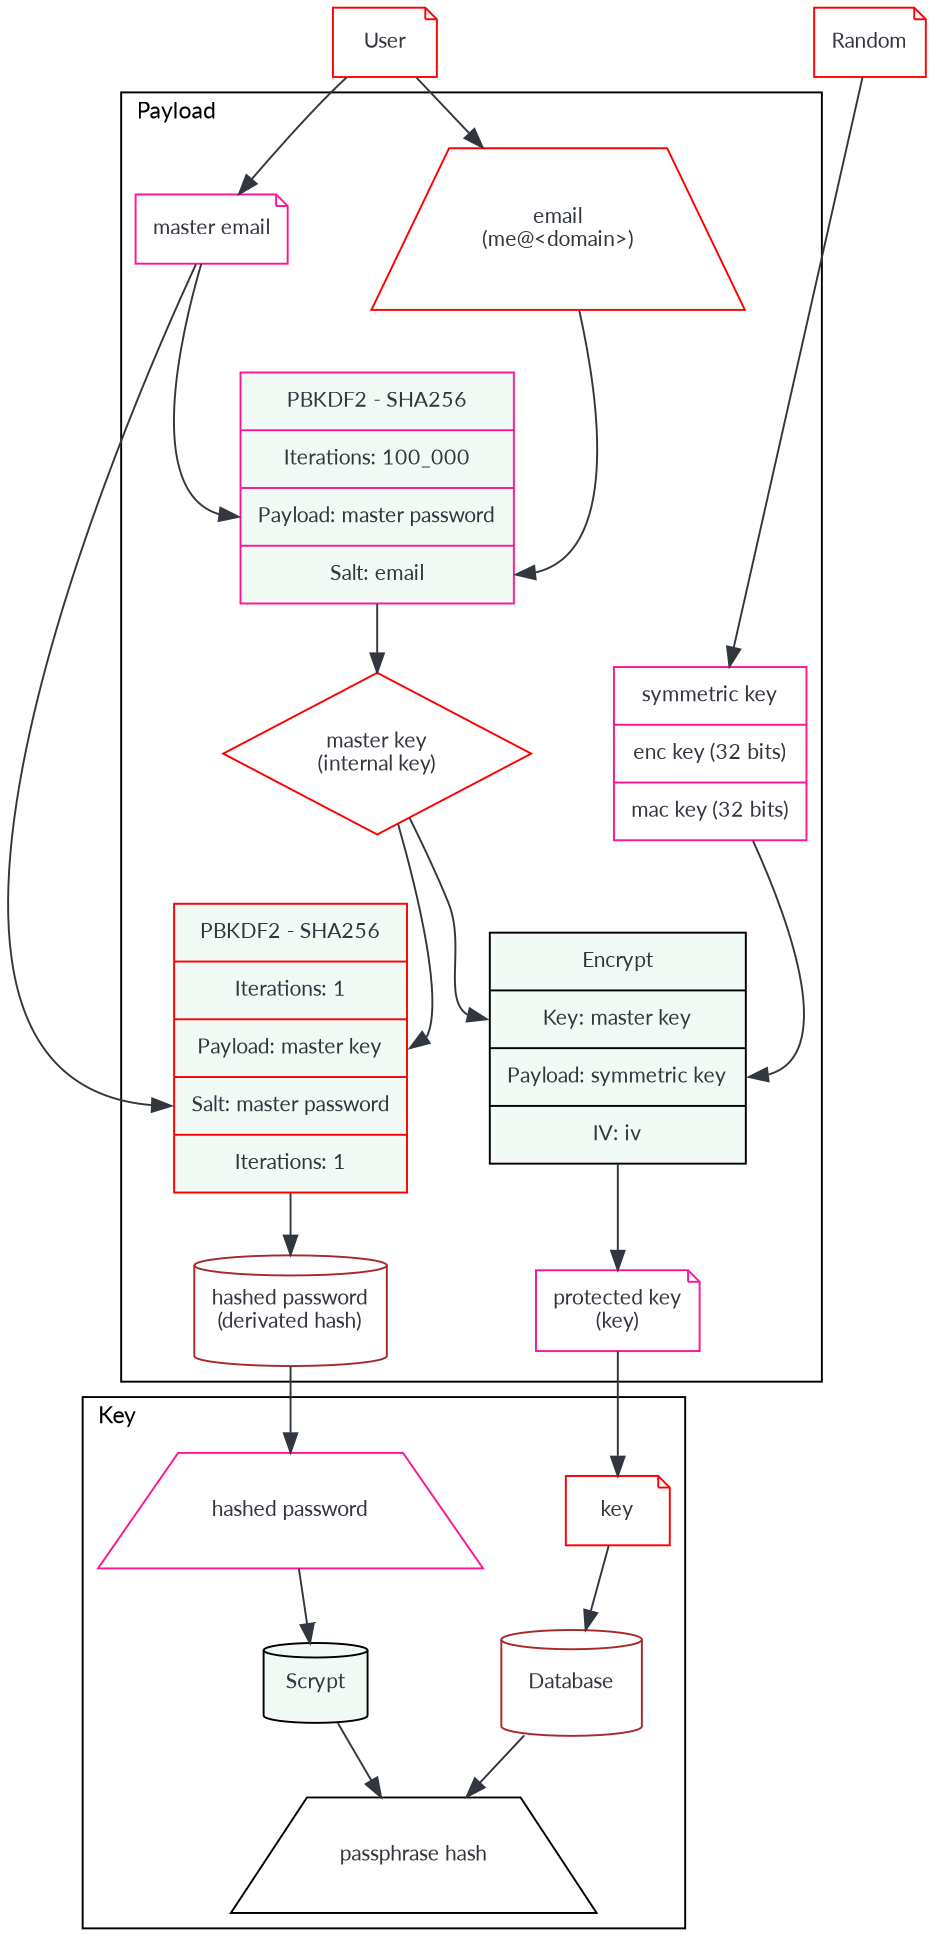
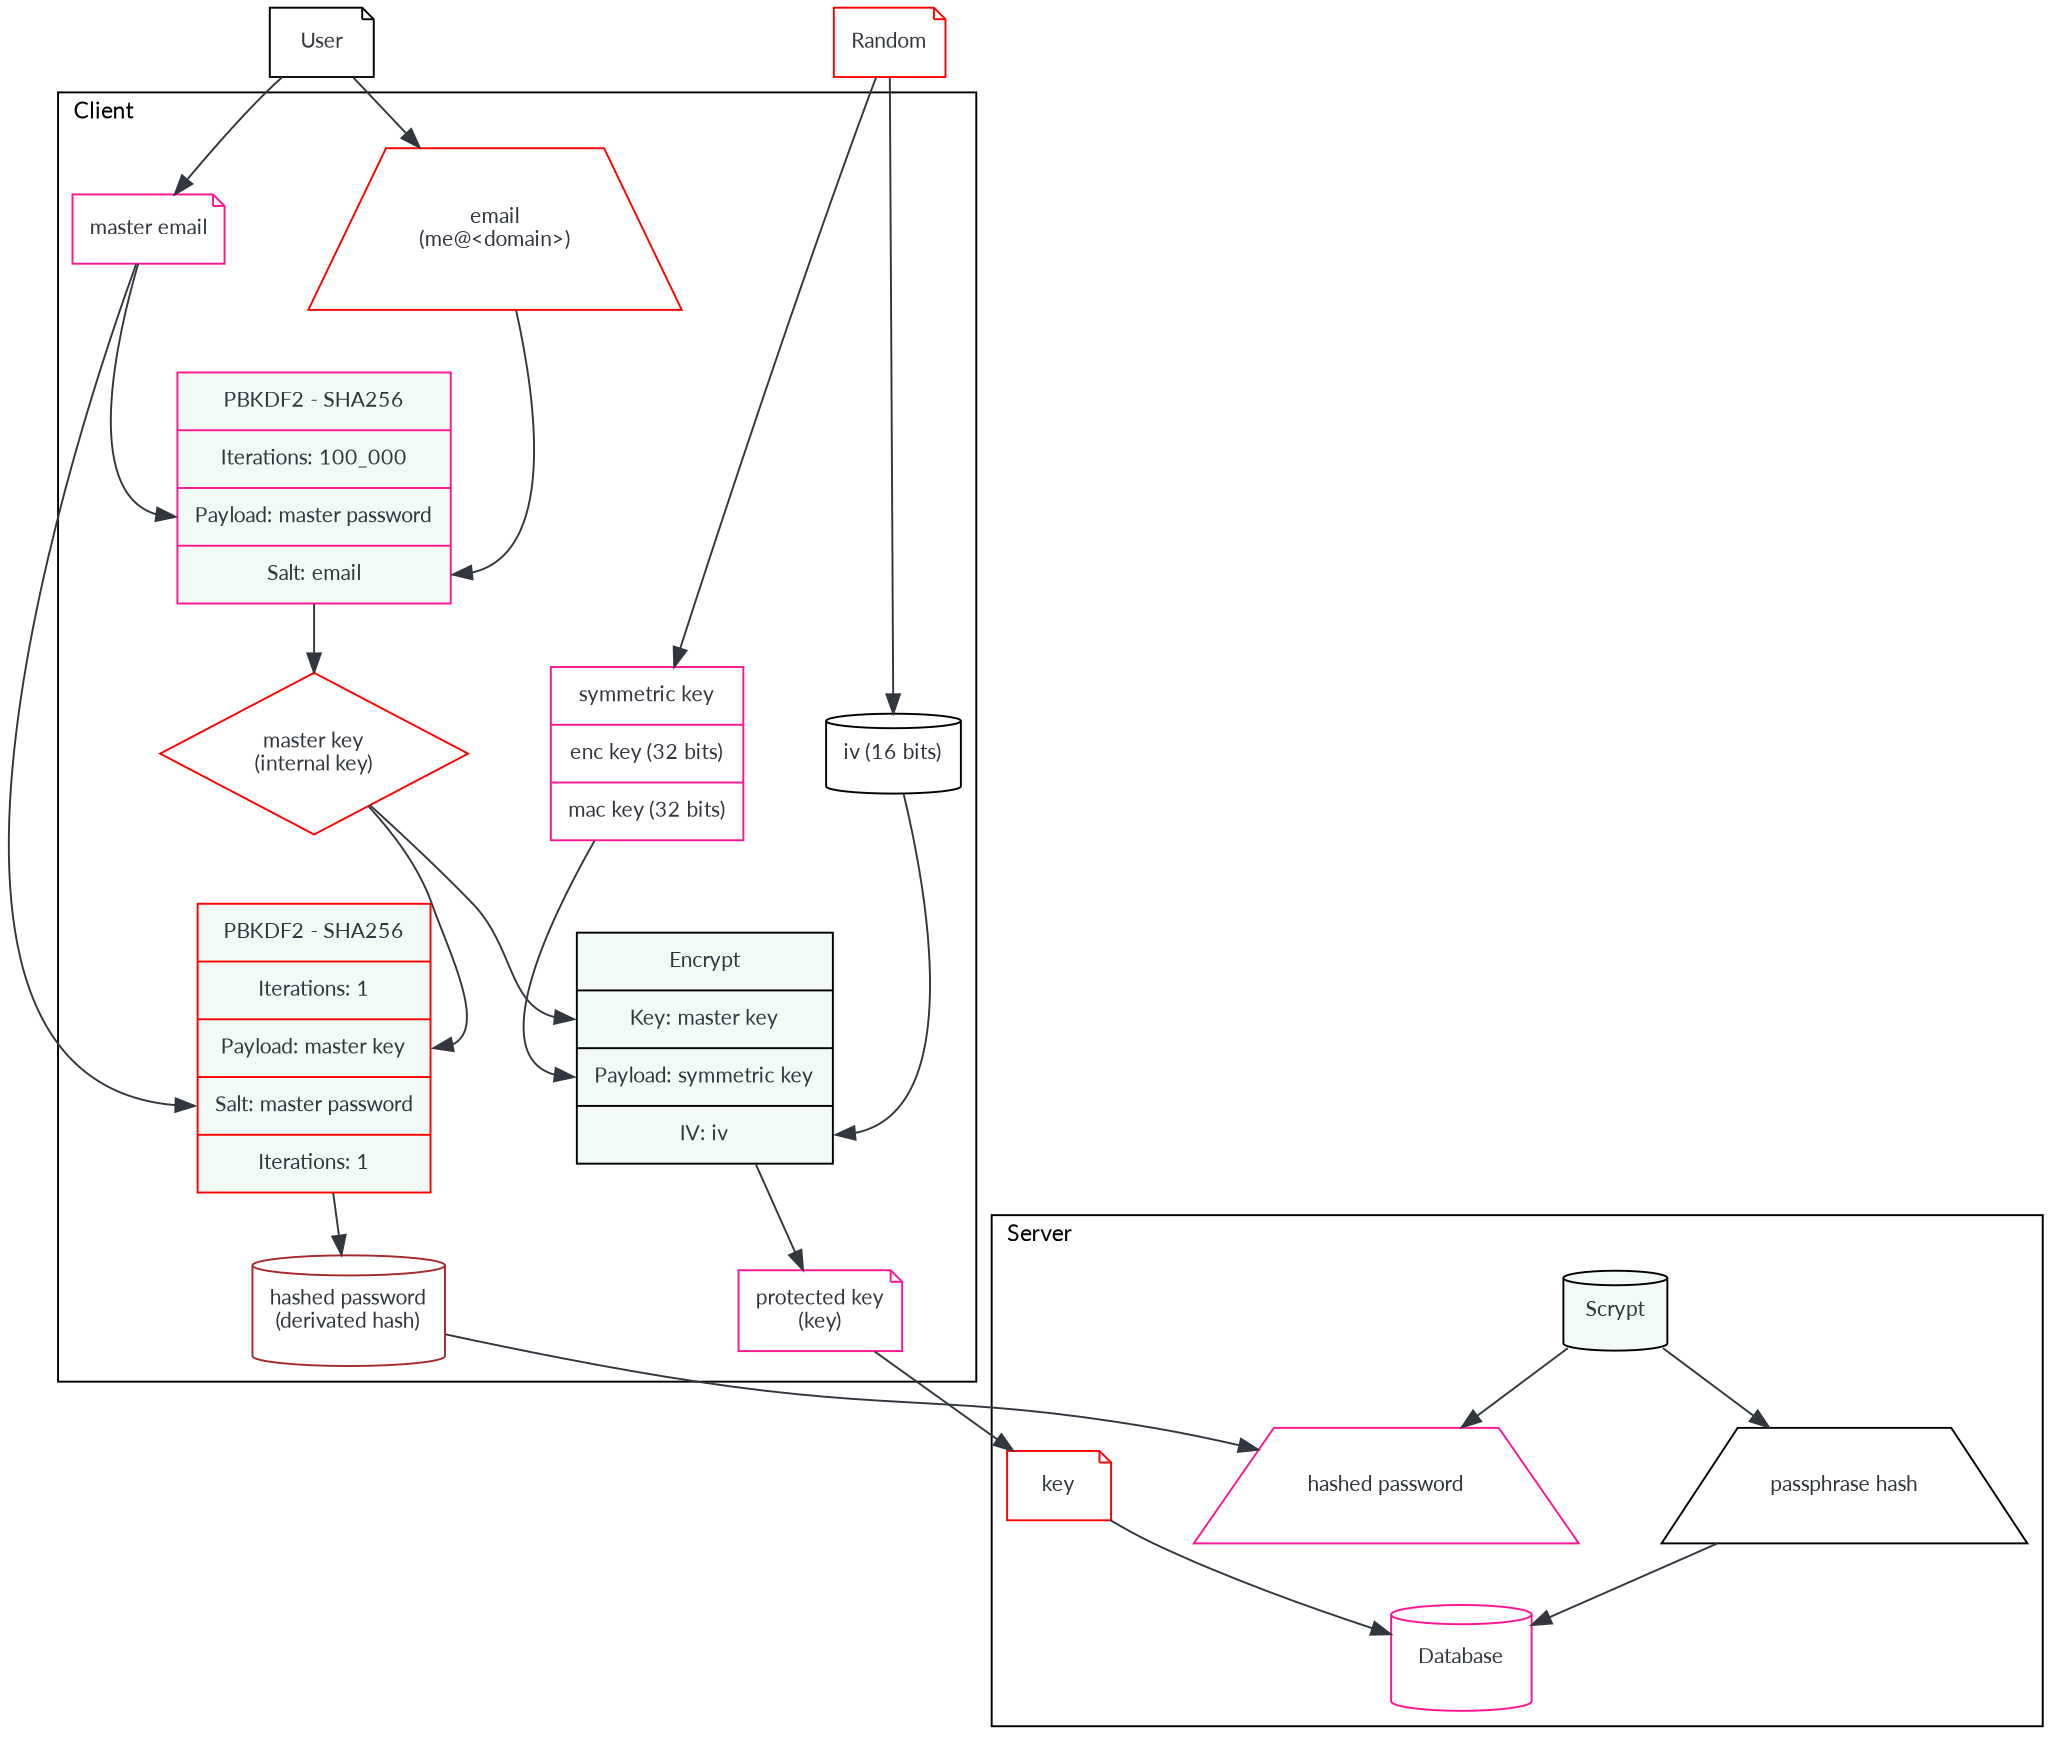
(385, 42) -> (322, 42)
(177, 113) -> (104, 113)
none -> (894, 754)
(117, 1417) -> (1040, 1235)
(303, 1596) -> (1523, 1382)
(572, 1683) -> (1461, 1658)
(502, 1759) -> (1633, 1580)
